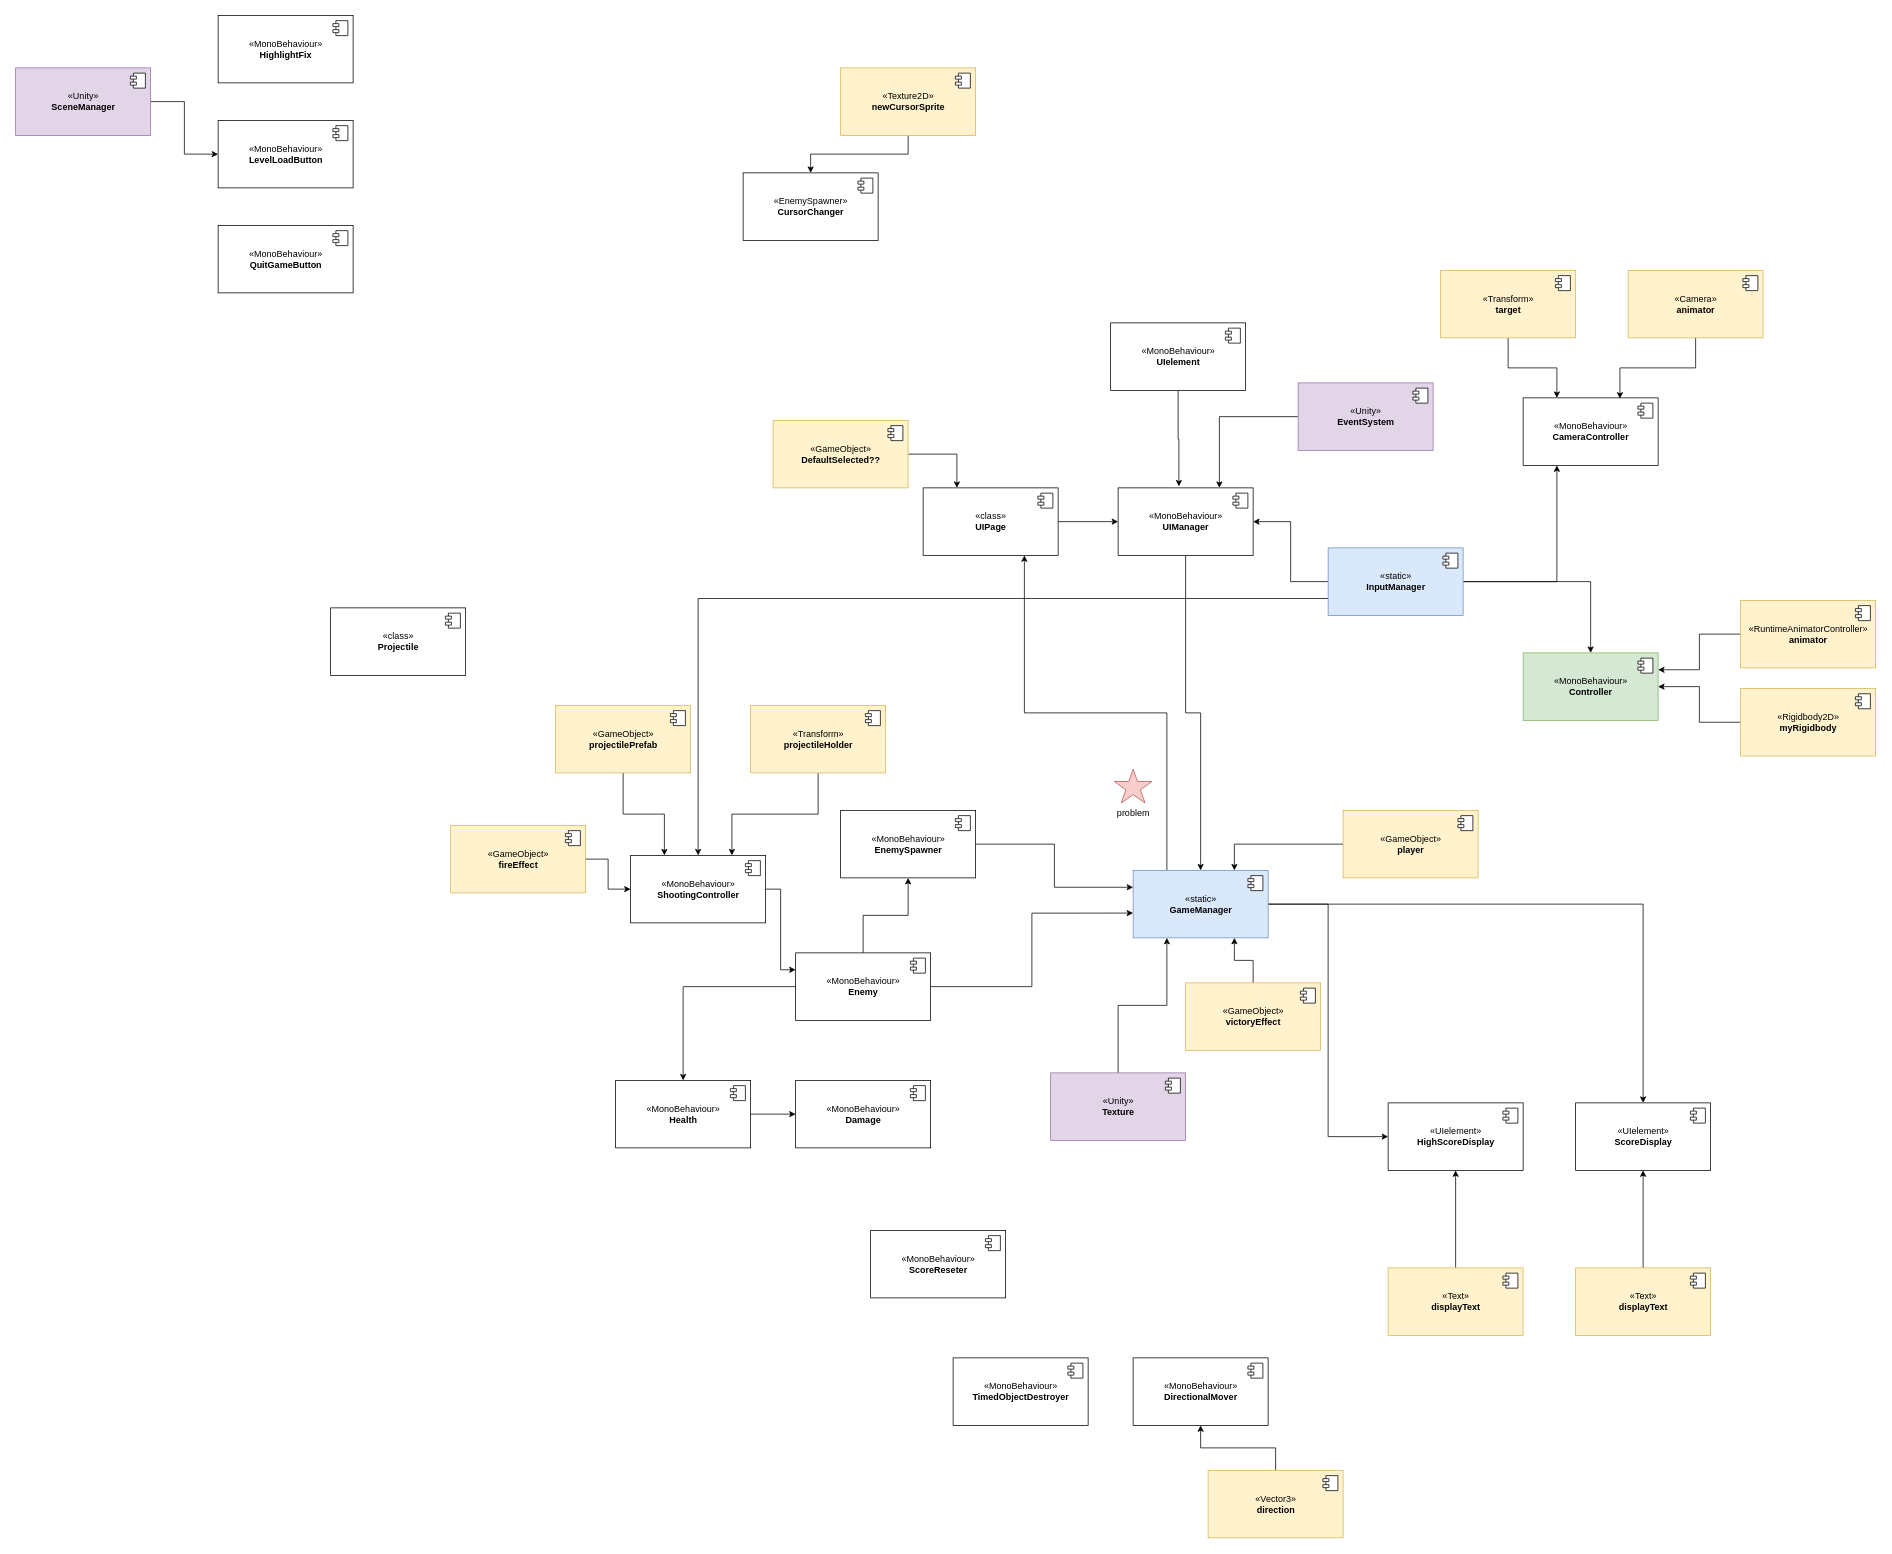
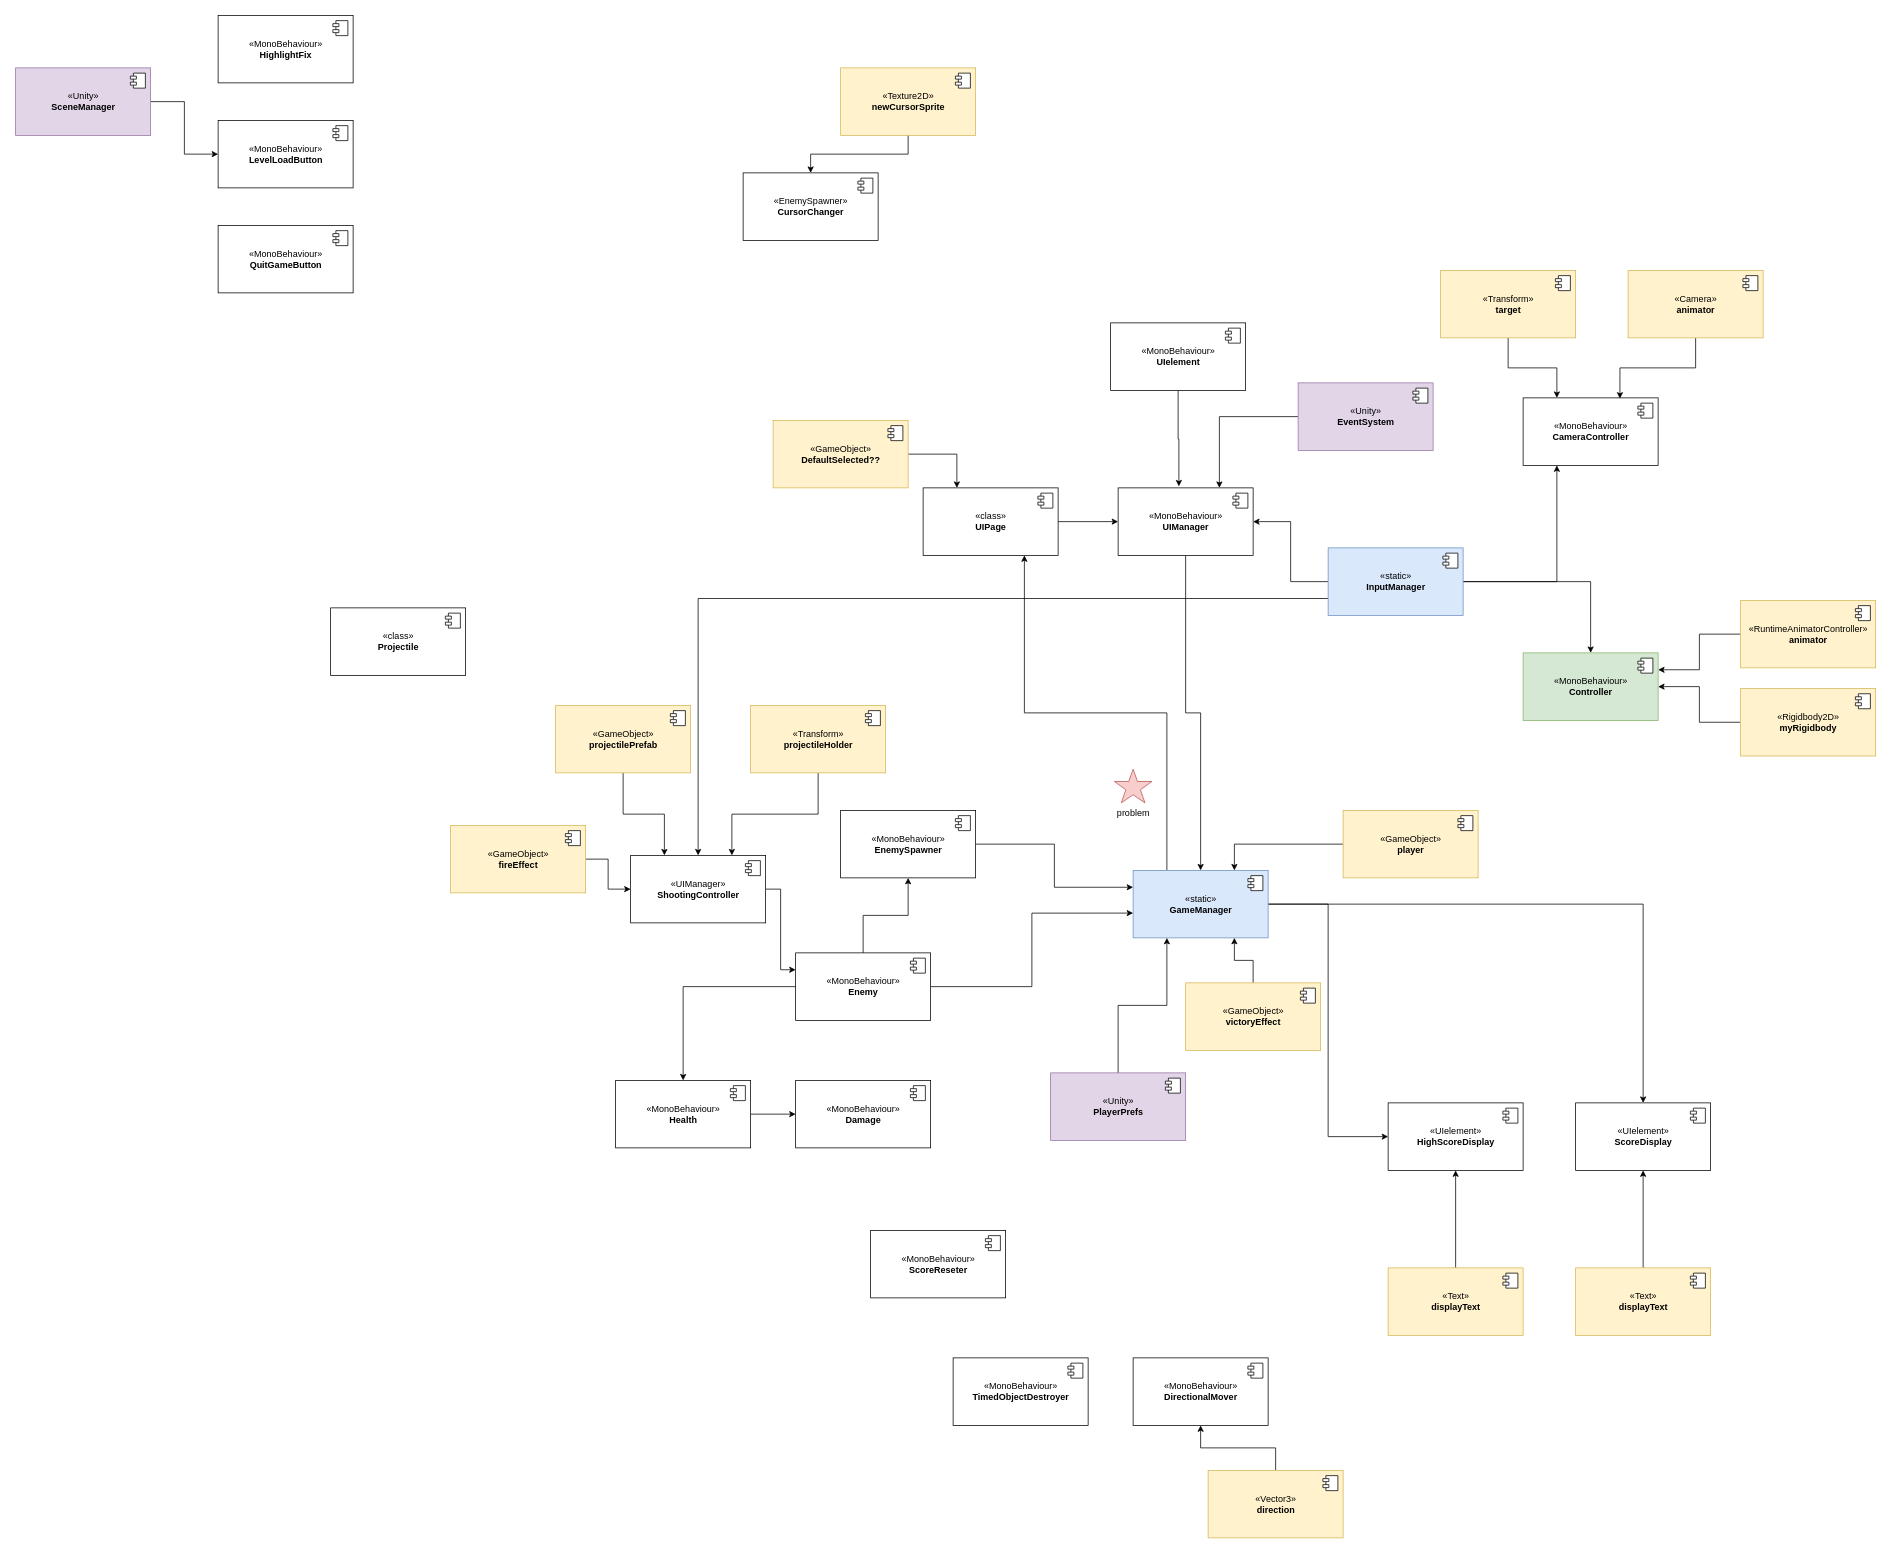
(698, 889) -> (698, 889)
(1118, 1107) -> (1118, 1107)
